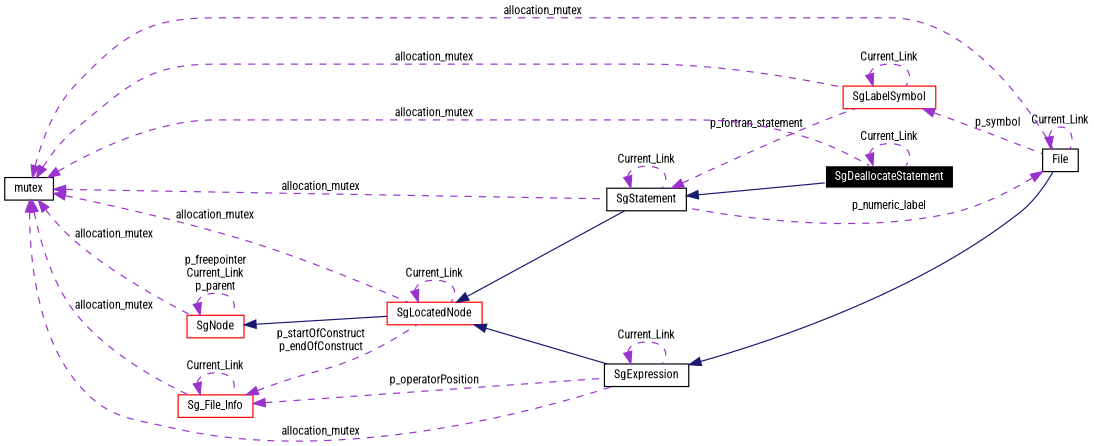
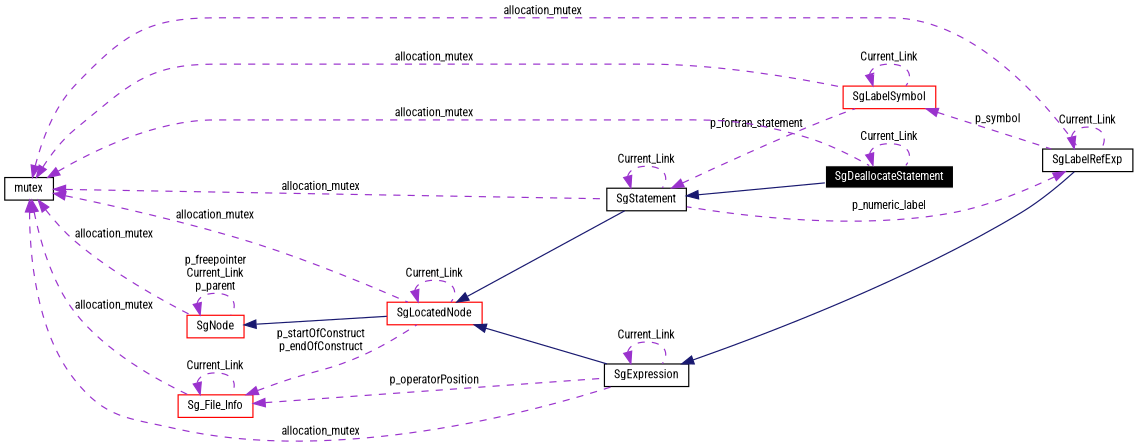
(1060, 160) -> (1088, 160)
